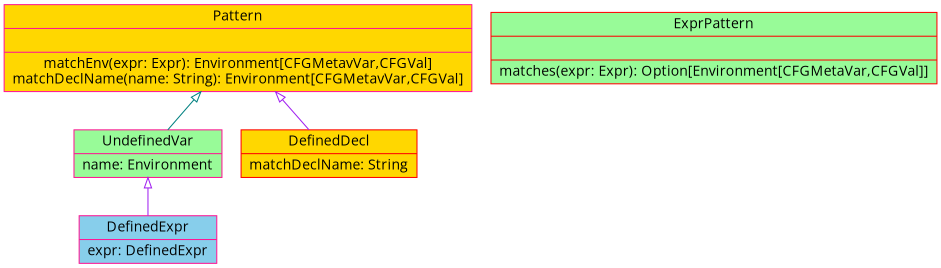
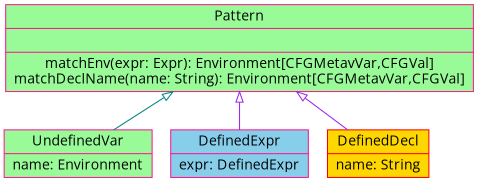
(238, 48) -> (240, 48)
(714, 48) -> none
(329, 165) -> (378, 165)
(148, 202) -> (240, 116)
